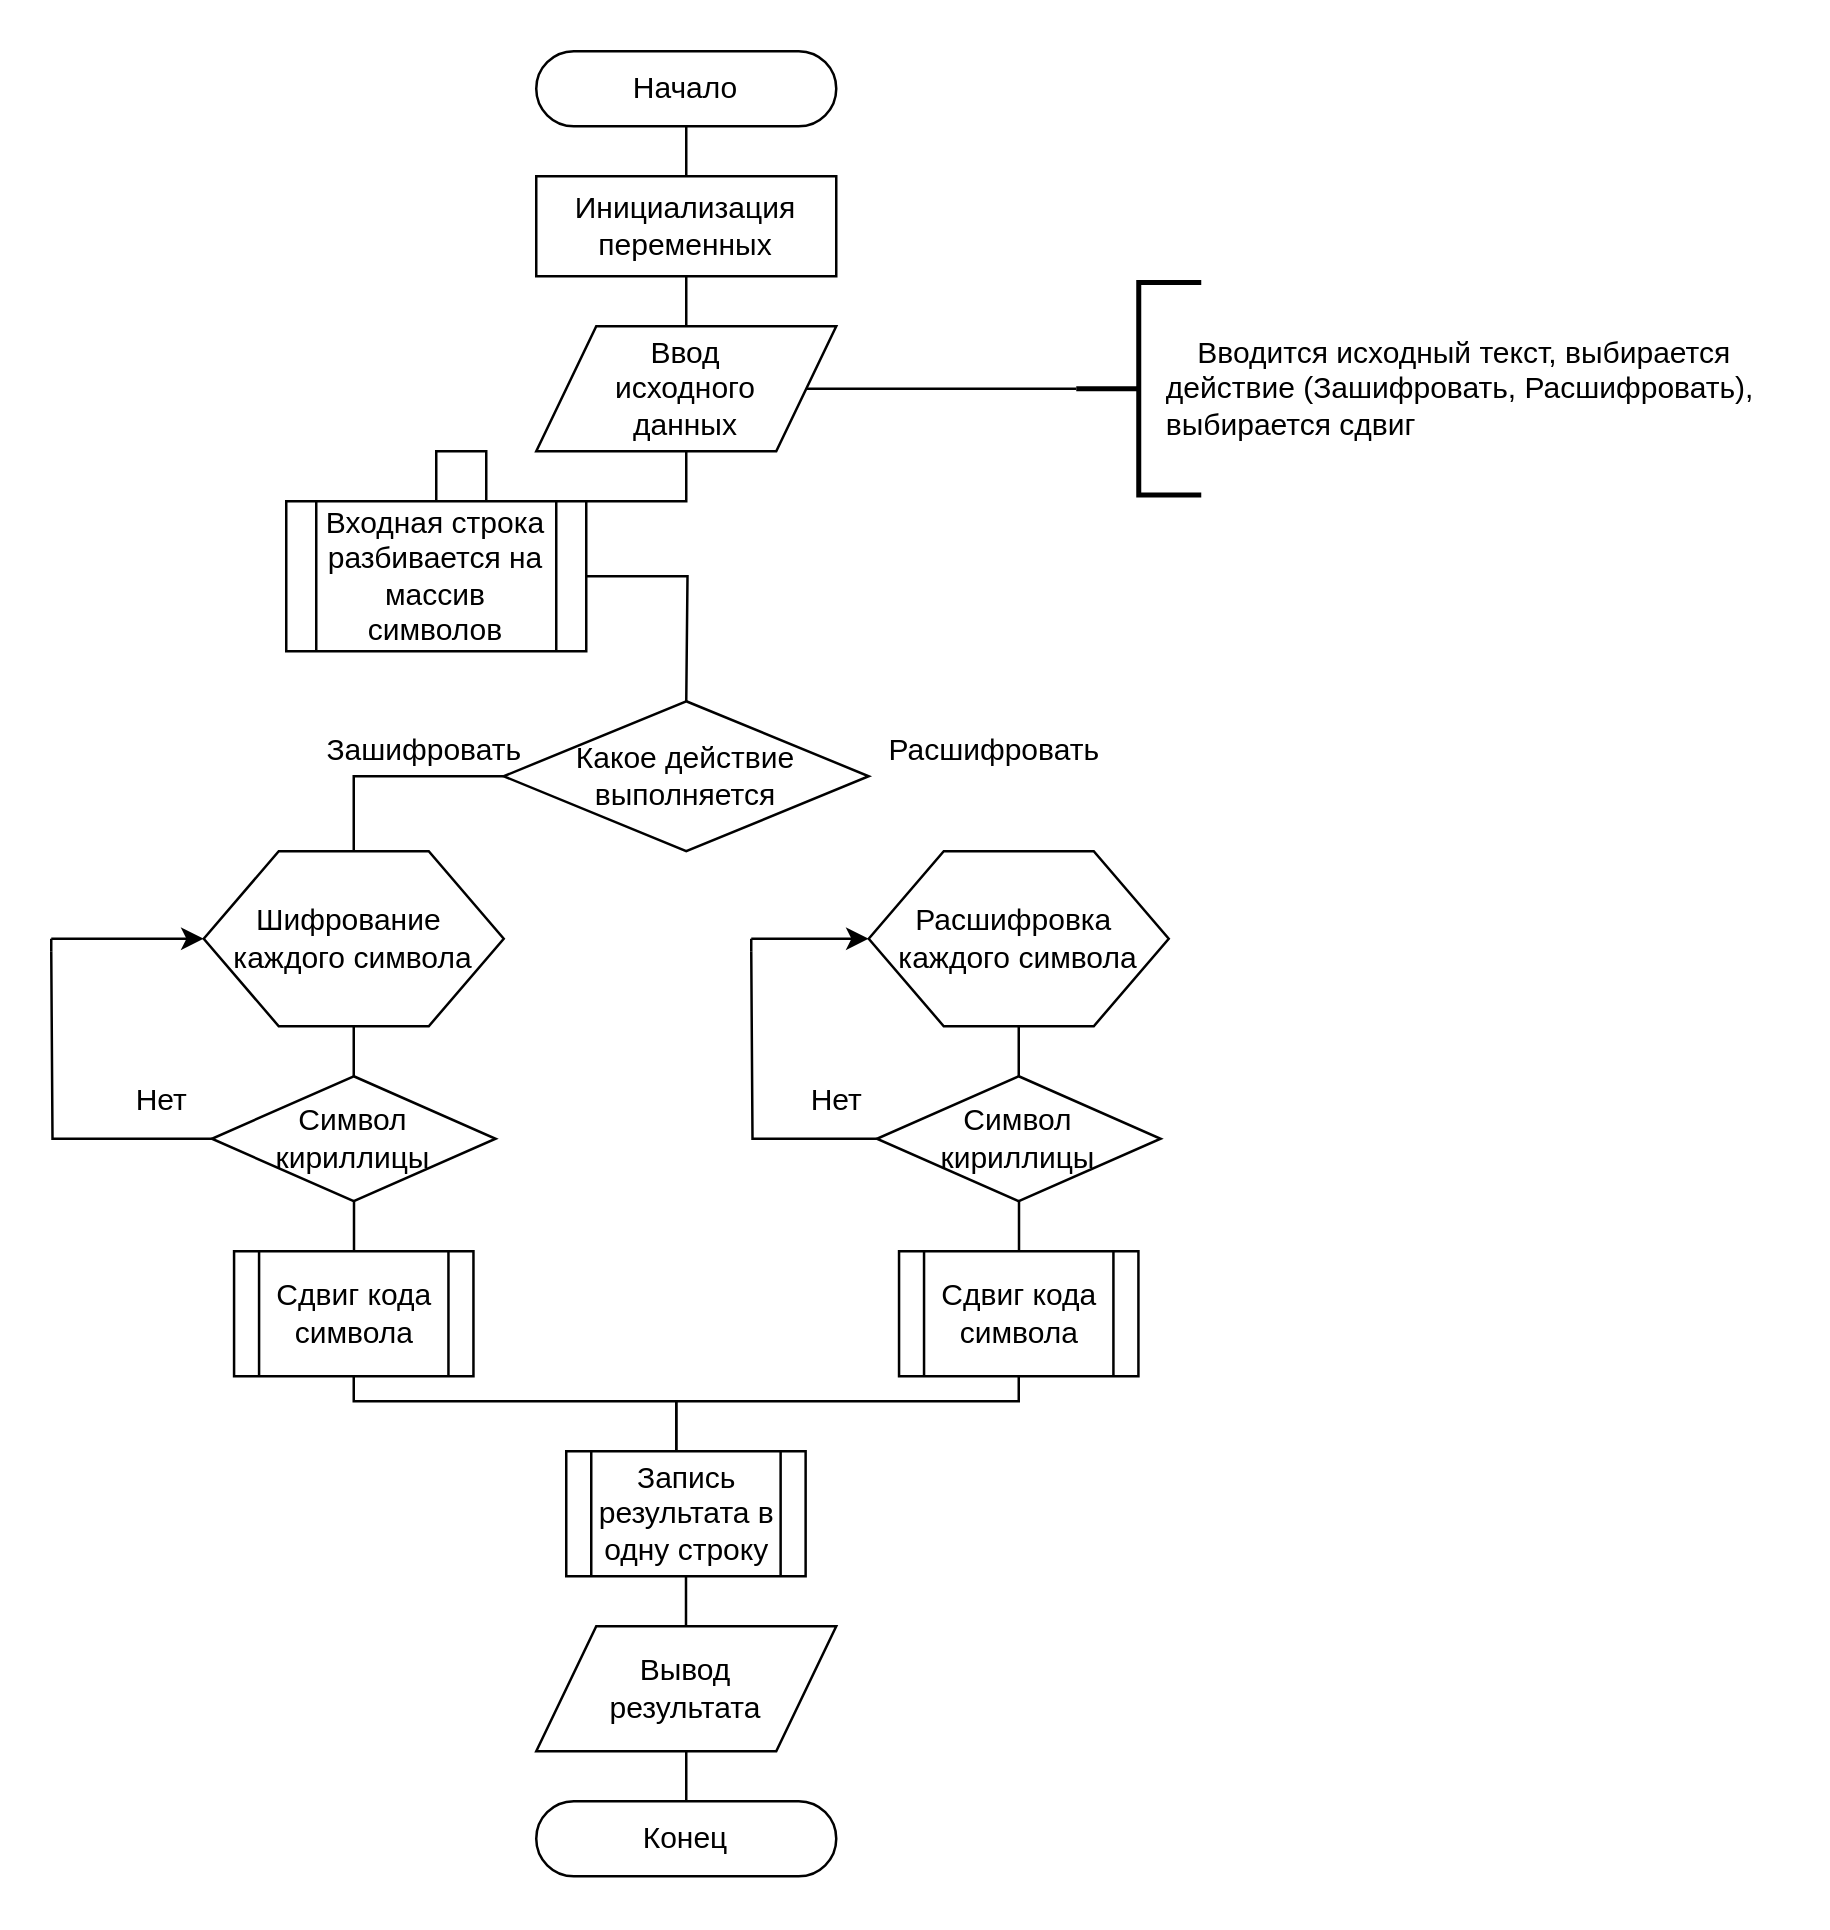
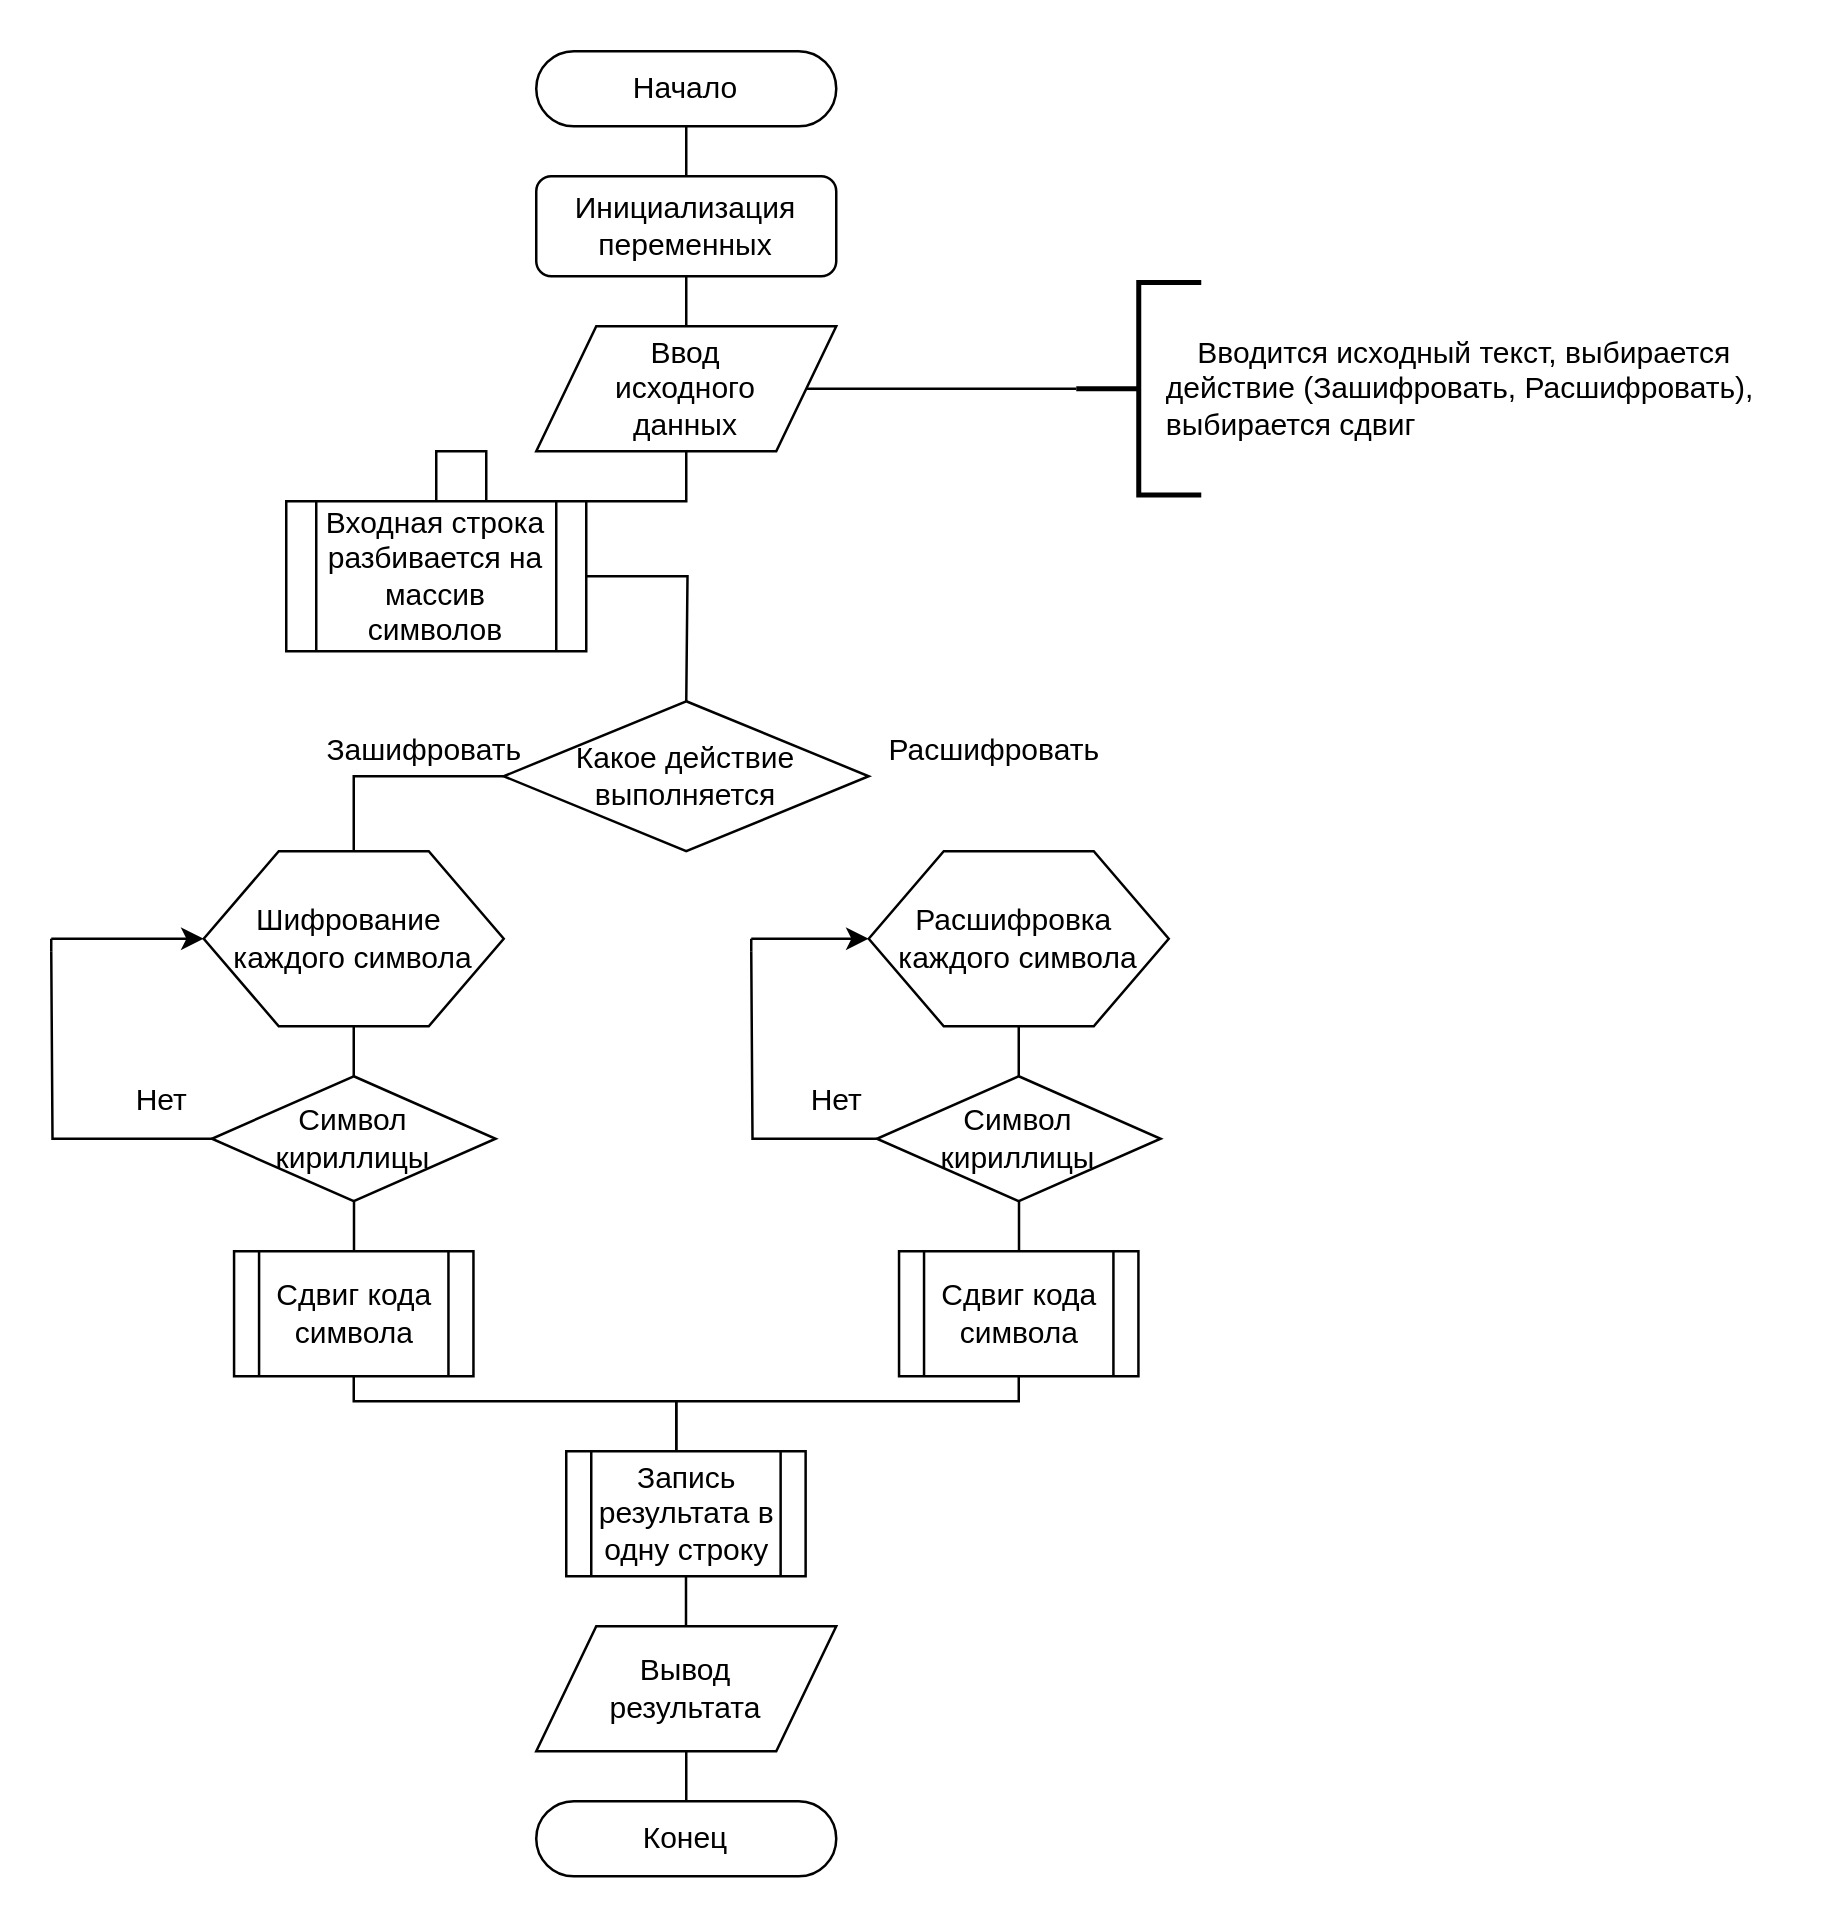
(686, 226) -> (686, 226)
